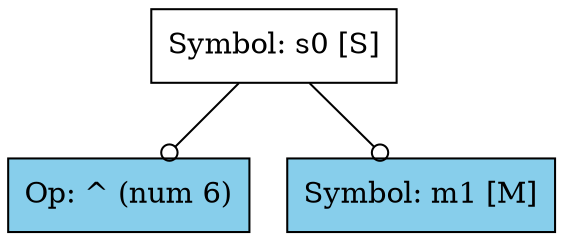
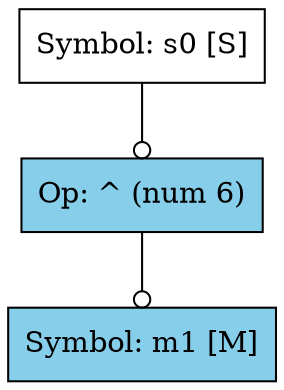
(342, 115) -> (142, 262)
